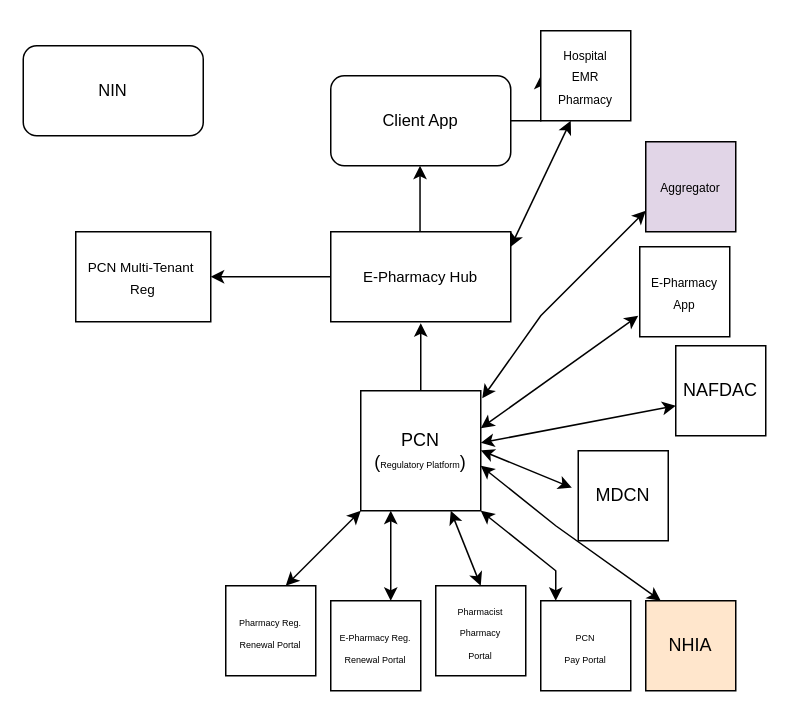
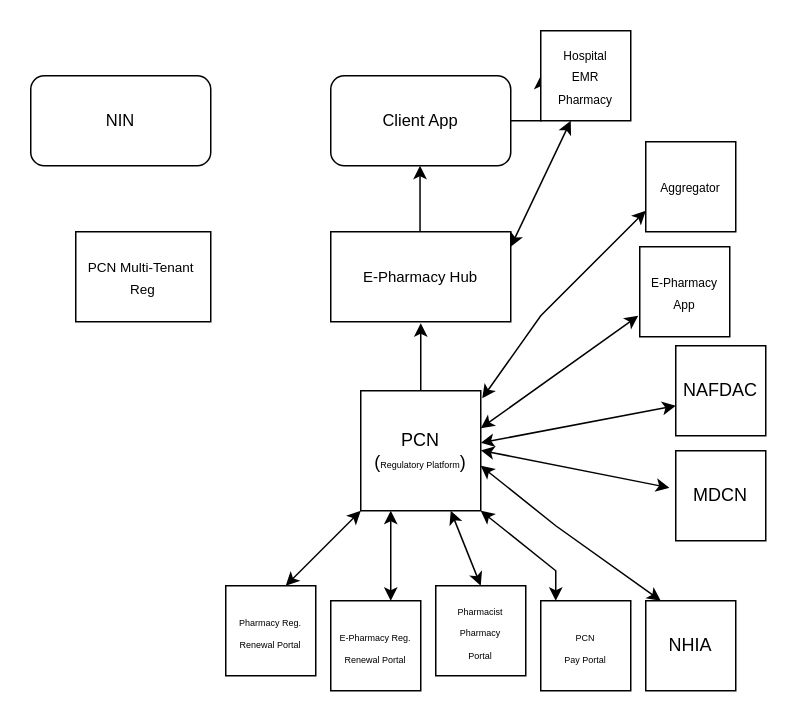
(113, 91) -> (121, 121)
(691, 187) -> (691, 187)
(276, 277) -> none
(623, 496) -> (721, 496)
(691, 646) -> (691, 646)
